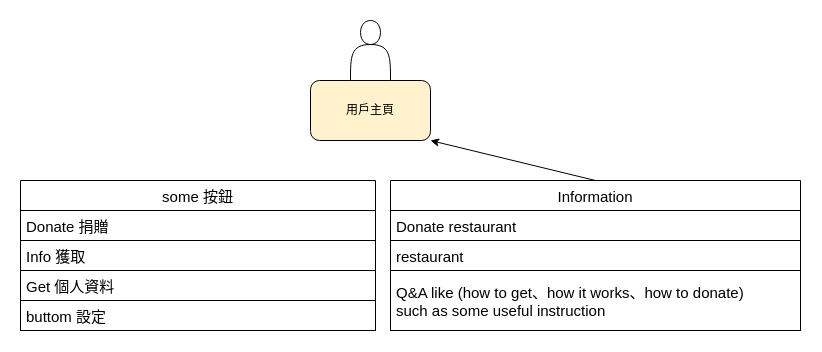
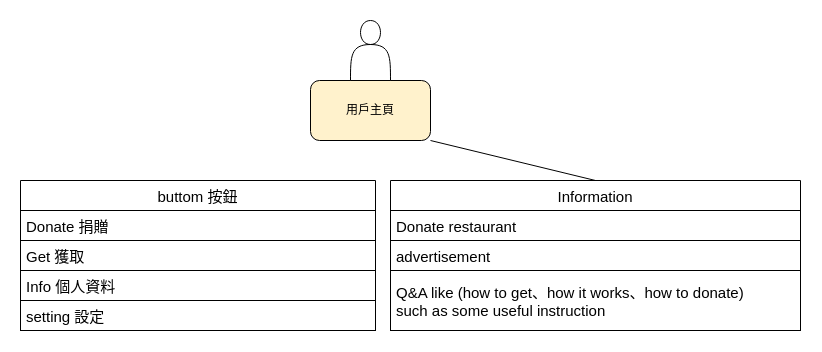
(438, 142) -> (435, 142)
(198, 197) -> (198, 197)
(60, 257) -> (56, 257)
(438, 257) -> (449, 257)
(71, 287) -> (75, 287)
(68, 317) -> (71, 317)
